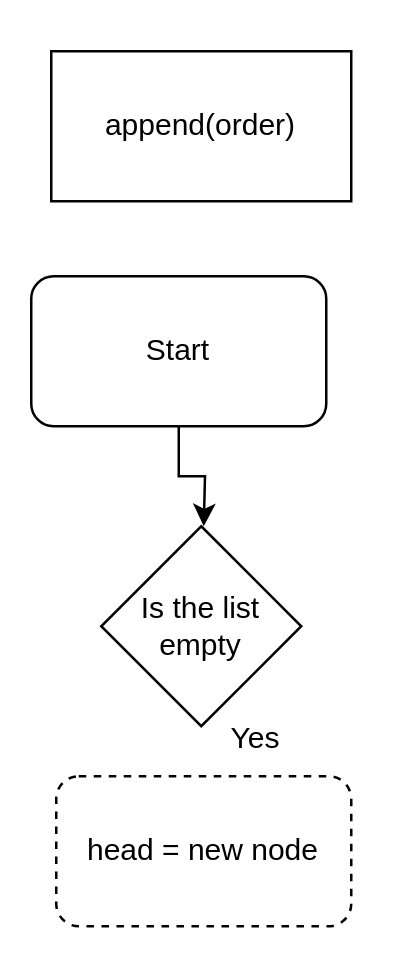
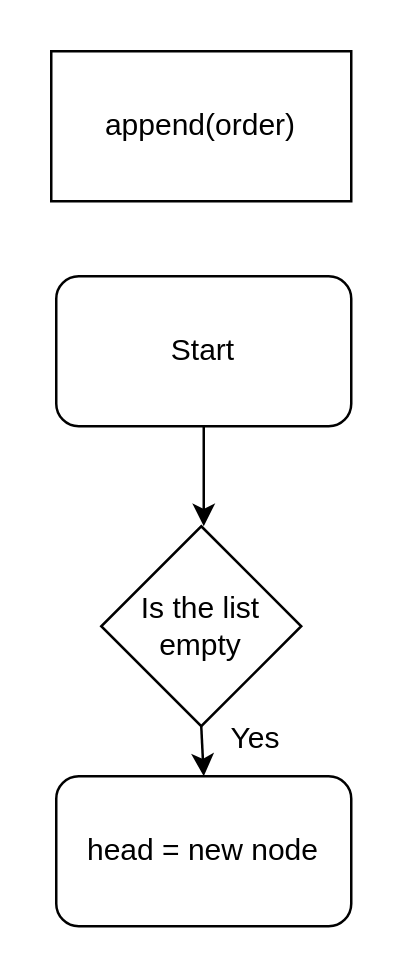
(179, 351) -> (204, 351)
none -> (202, 743)
(204, 851) -> (204, 851)
